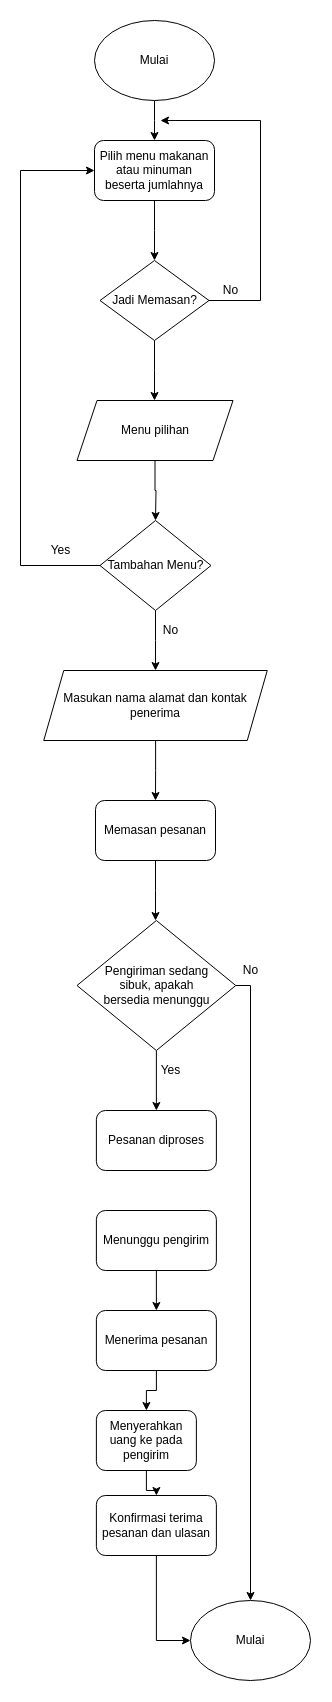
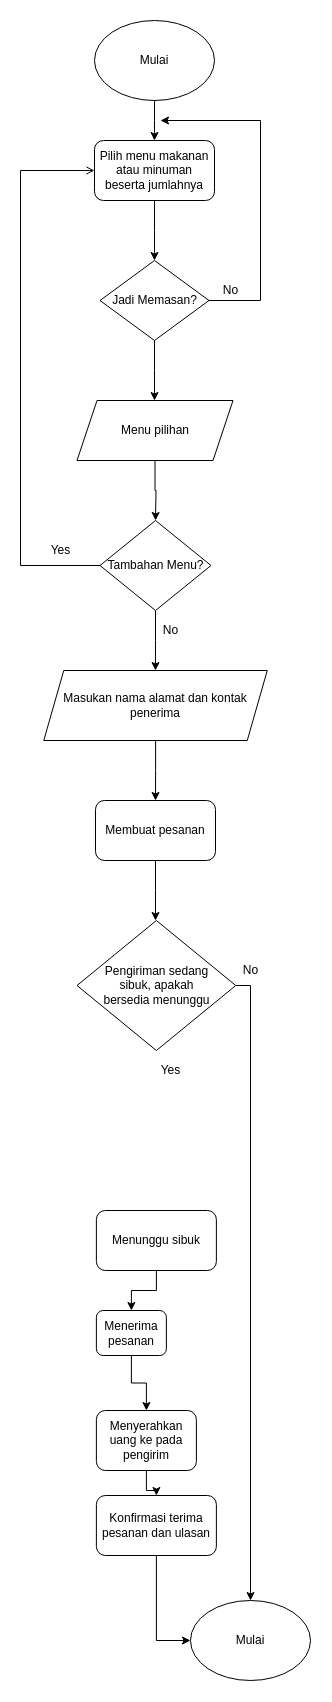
(86, 171) -> (88, 171)
(156, 831) -> (156, 831)
(156, 1077) -> none
(156, 1141) -> none
(157, 1241) -> (157, 1241)
(156, 1341) -> (131, 1333)
